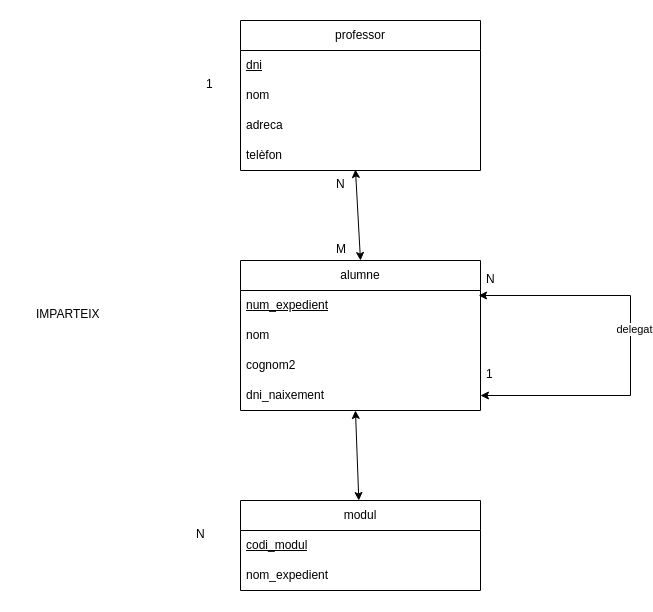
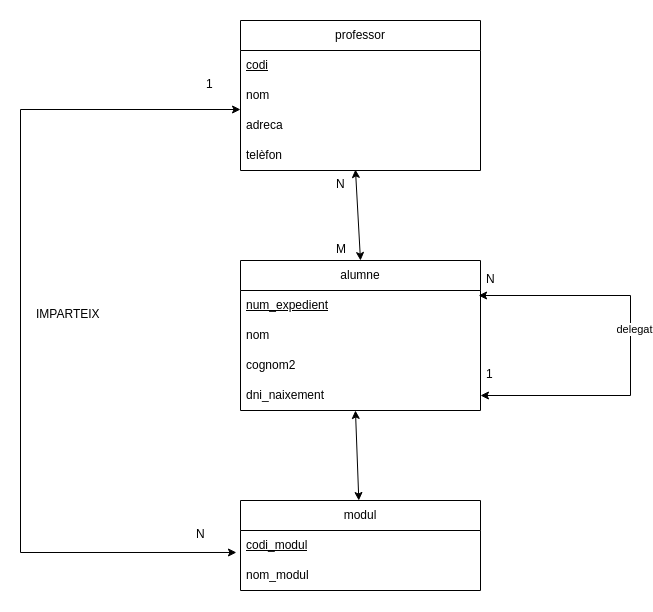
(255, 66) -> (258, 66)
none -> (21, 329)
(289, 576) -> (275, 576)
